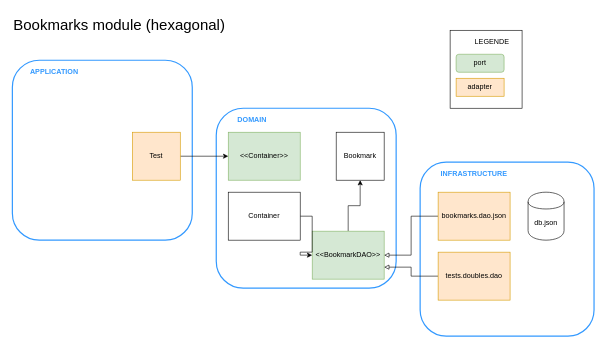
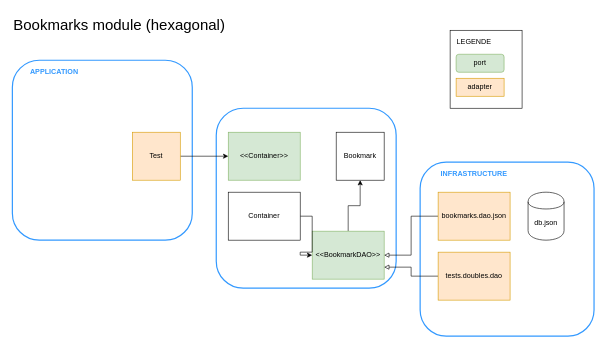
(492, 42) -> (474, 42)
(252, 120) -> none
